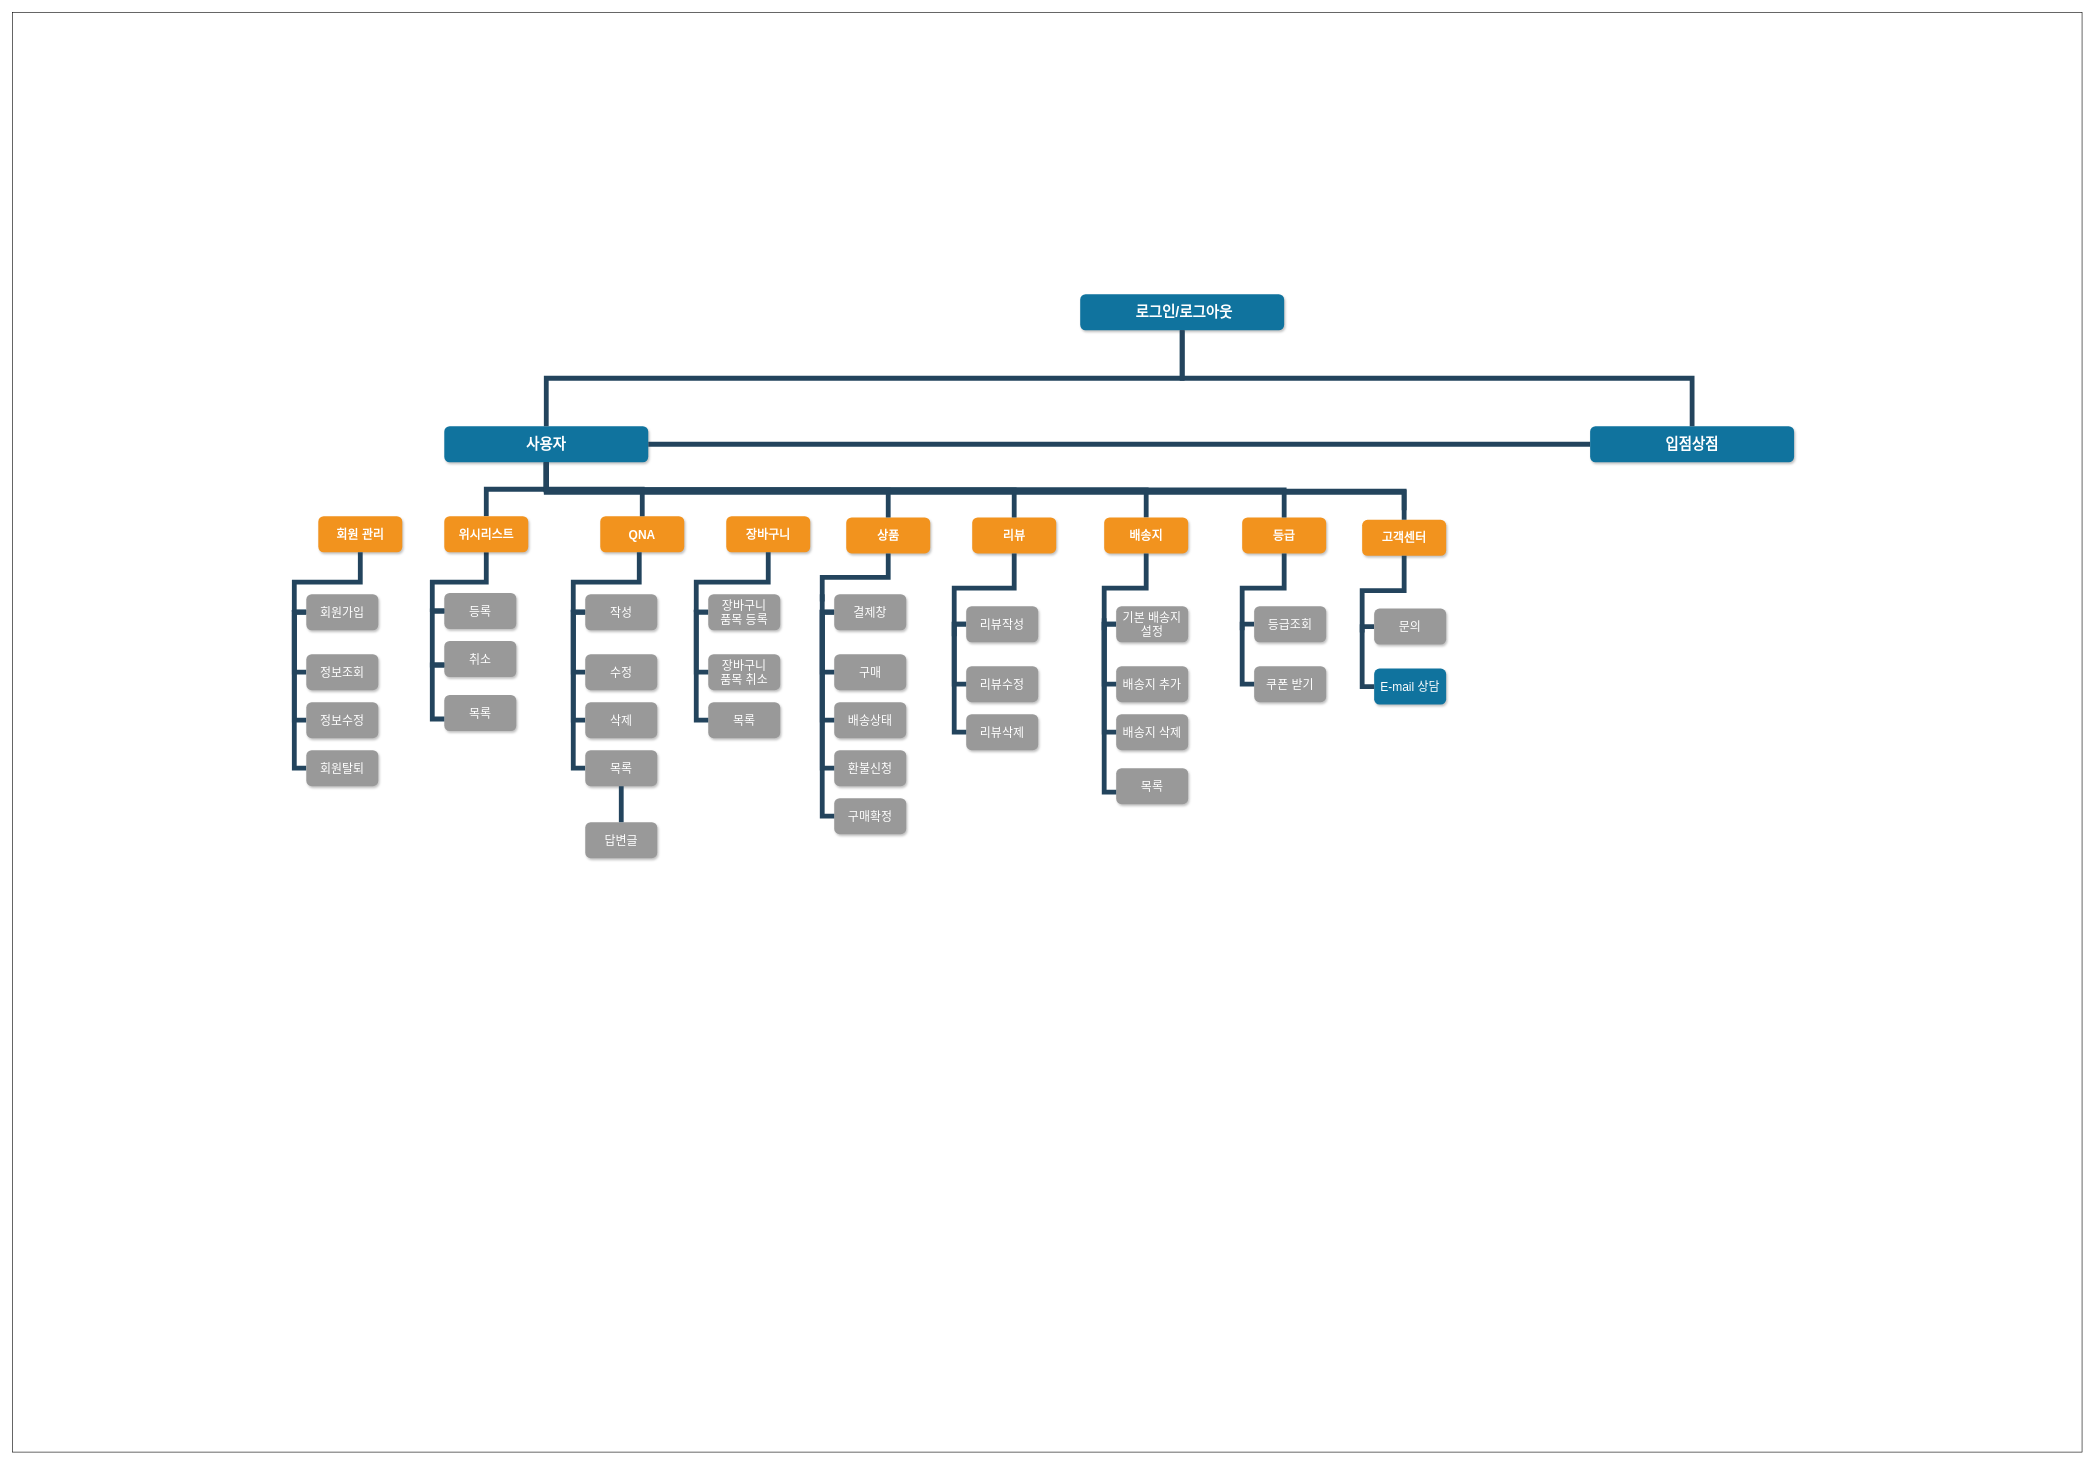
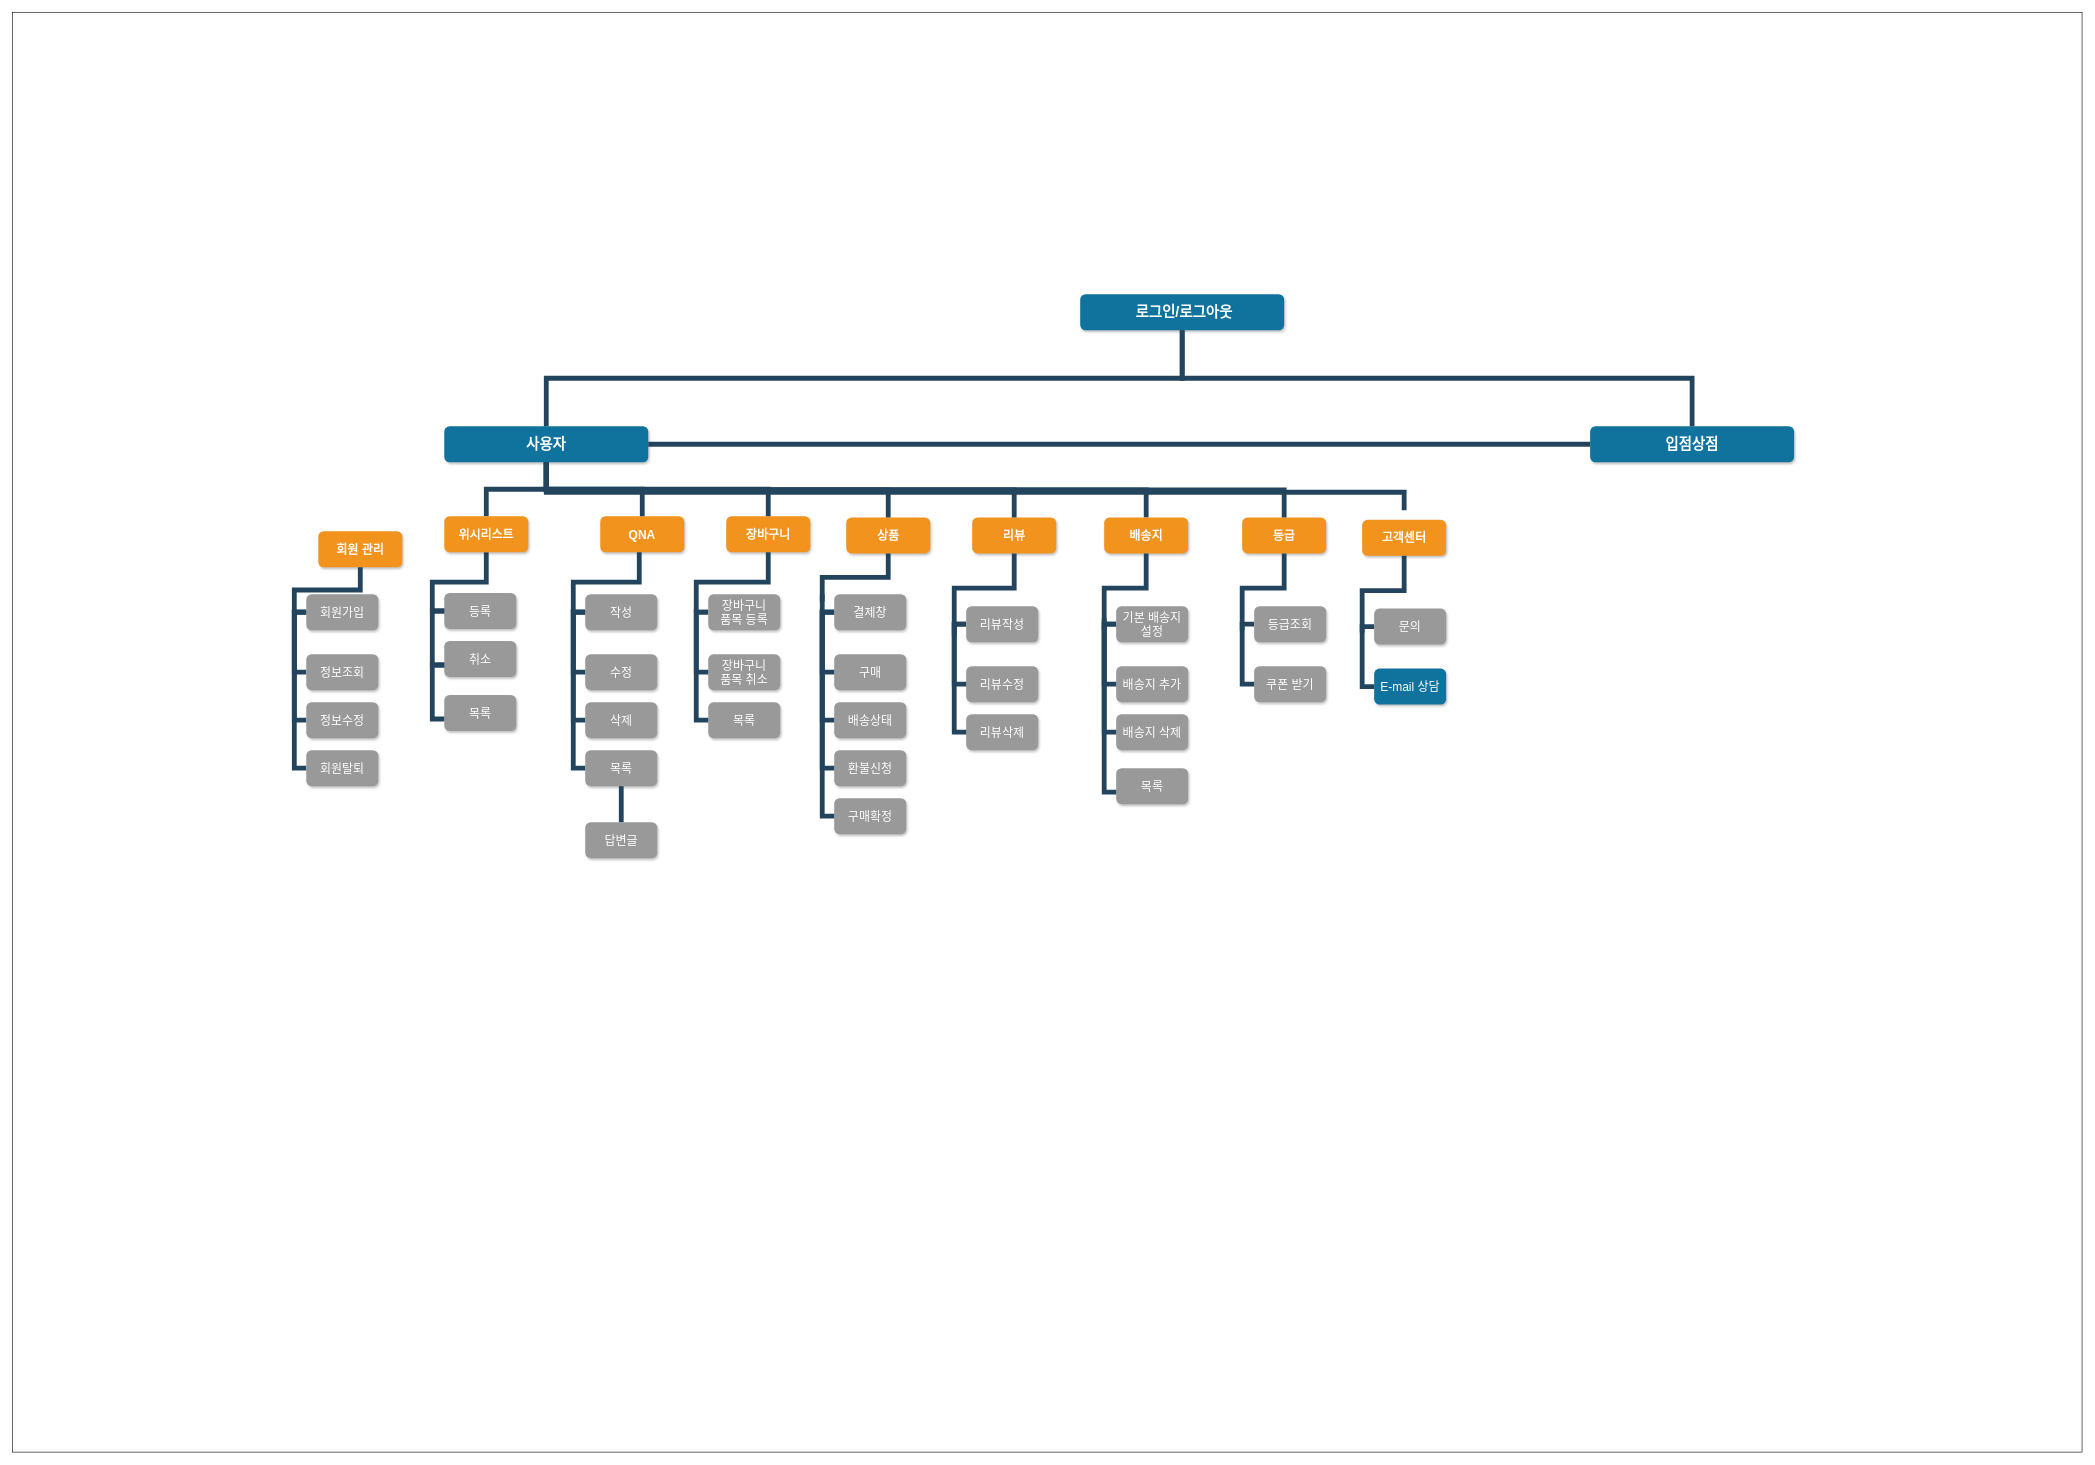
none -> (768, 505)
(1404, 515) -> none
(360, 534) -> (360, 549)
